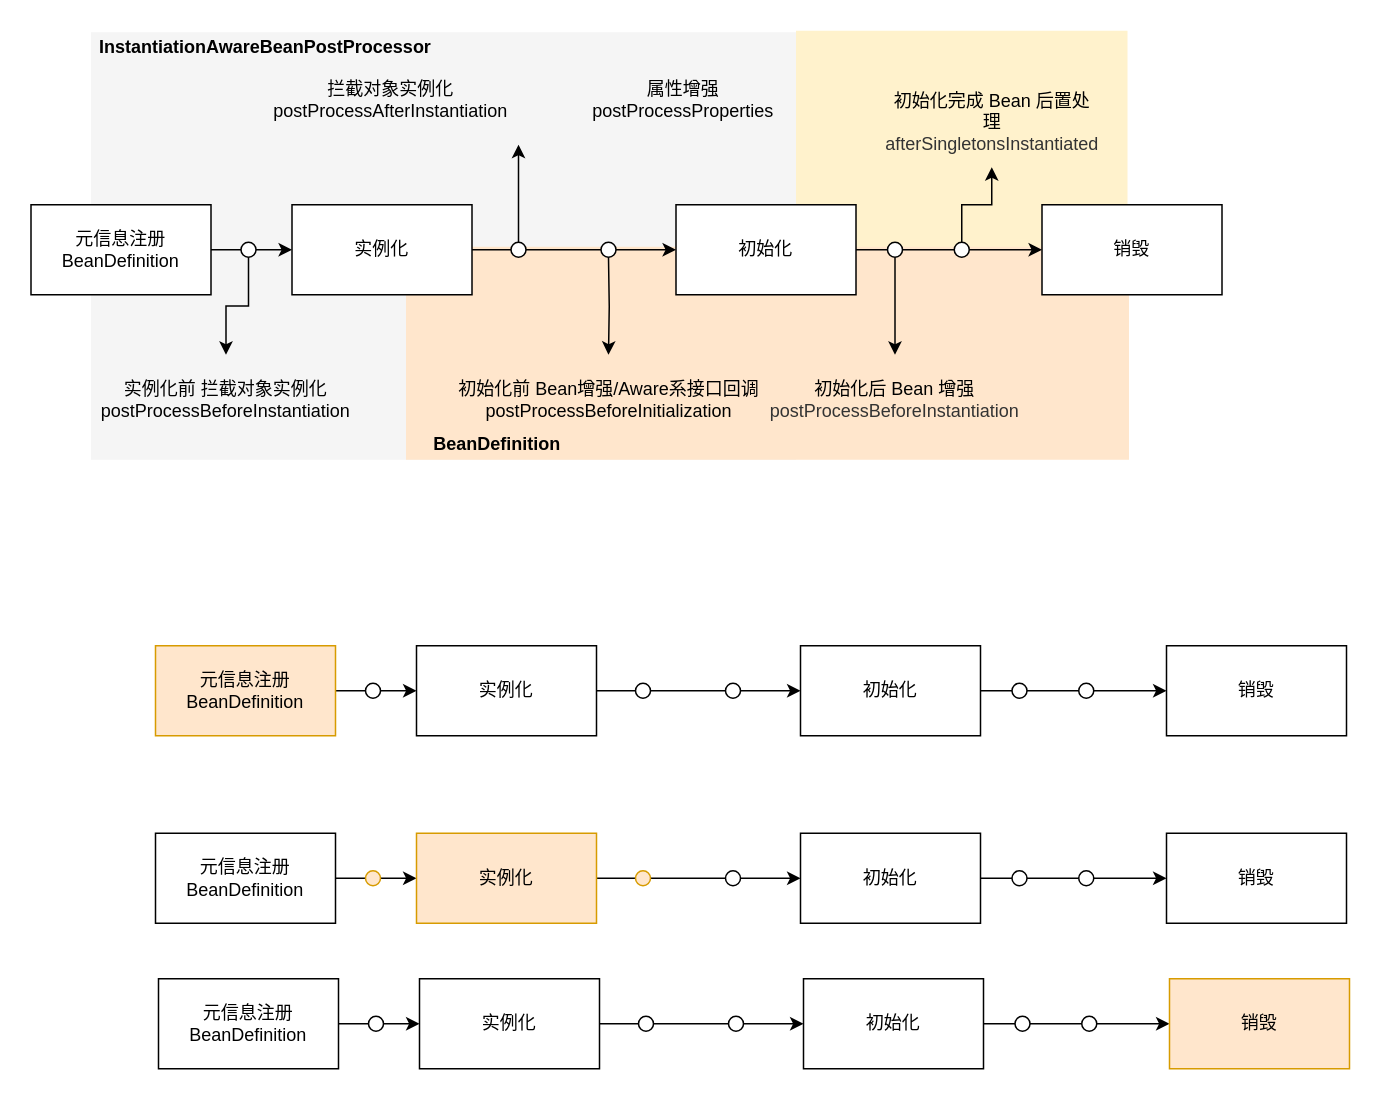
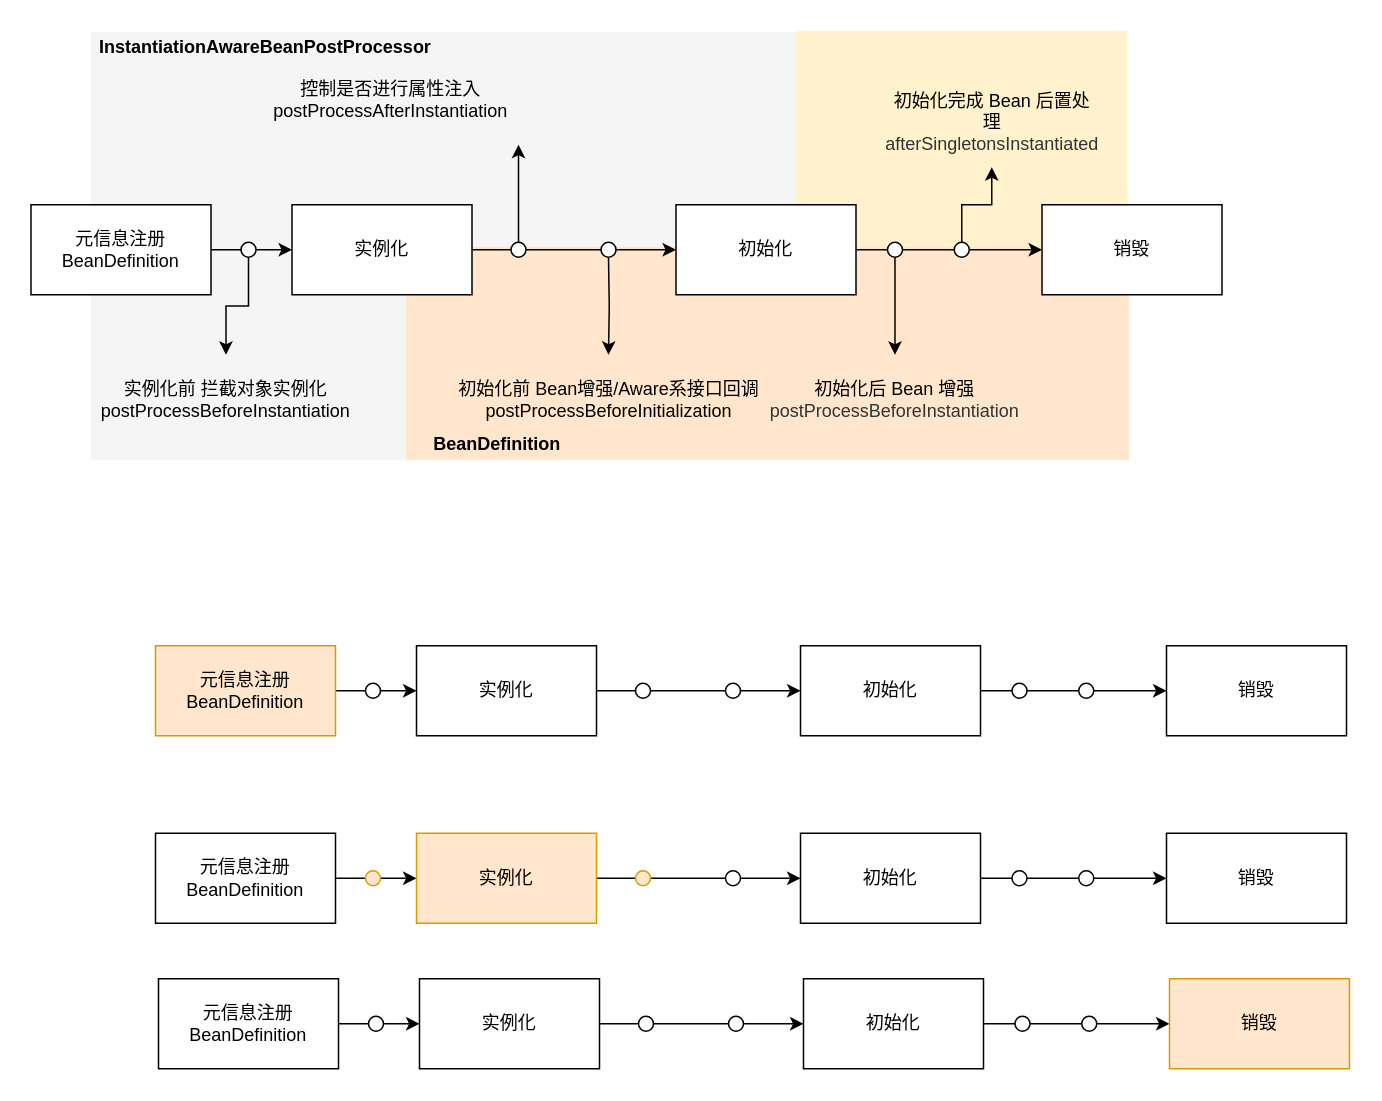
(391, 100) -> (391, 100)
(683, 100) -> none
